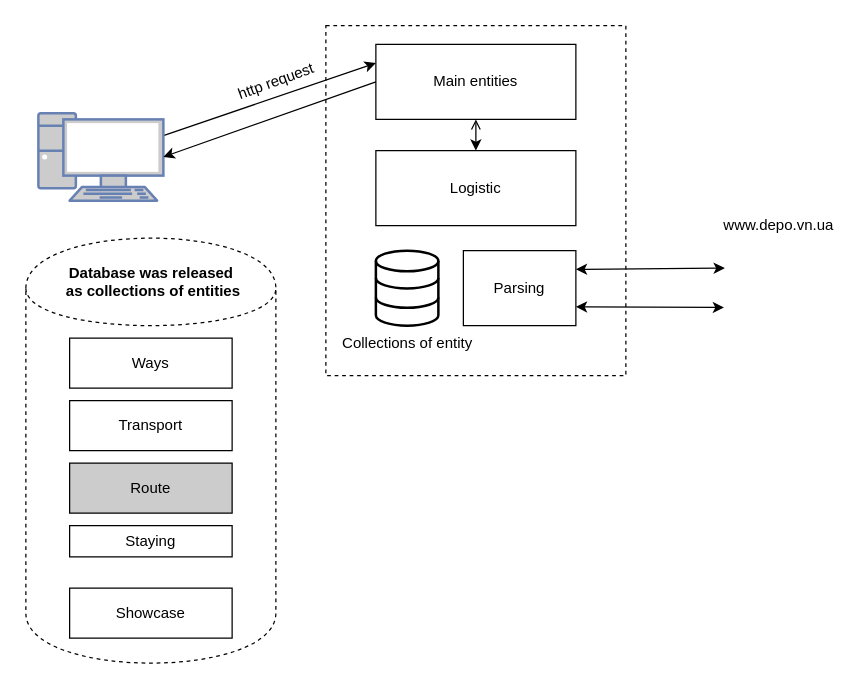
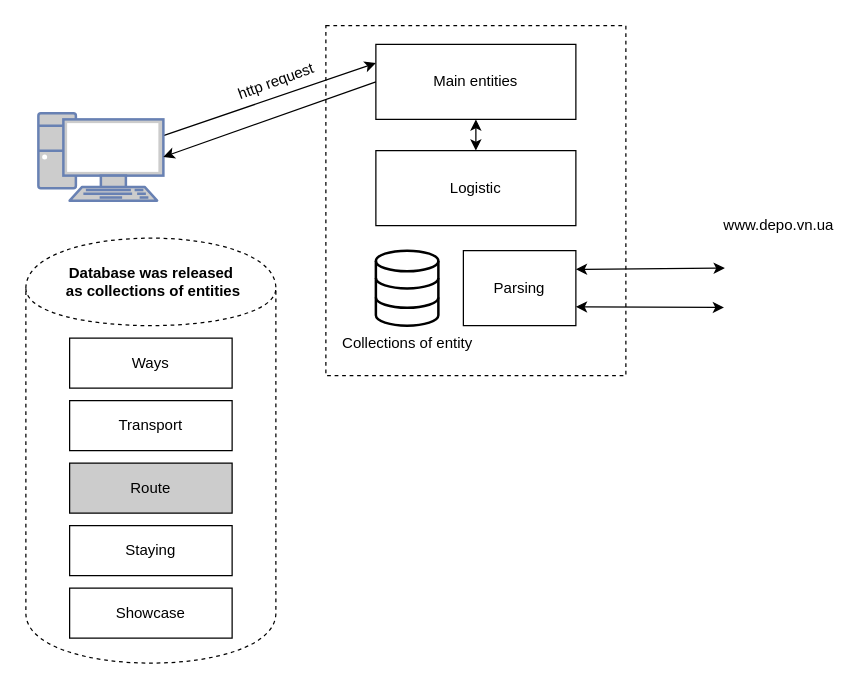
(476, 127) -> (476, 129)
(151, 541) -> (151, 551)
